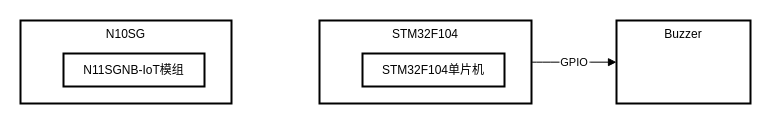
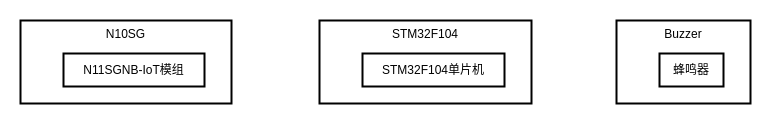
(571, 62) -> none
none -> (692, 70)
